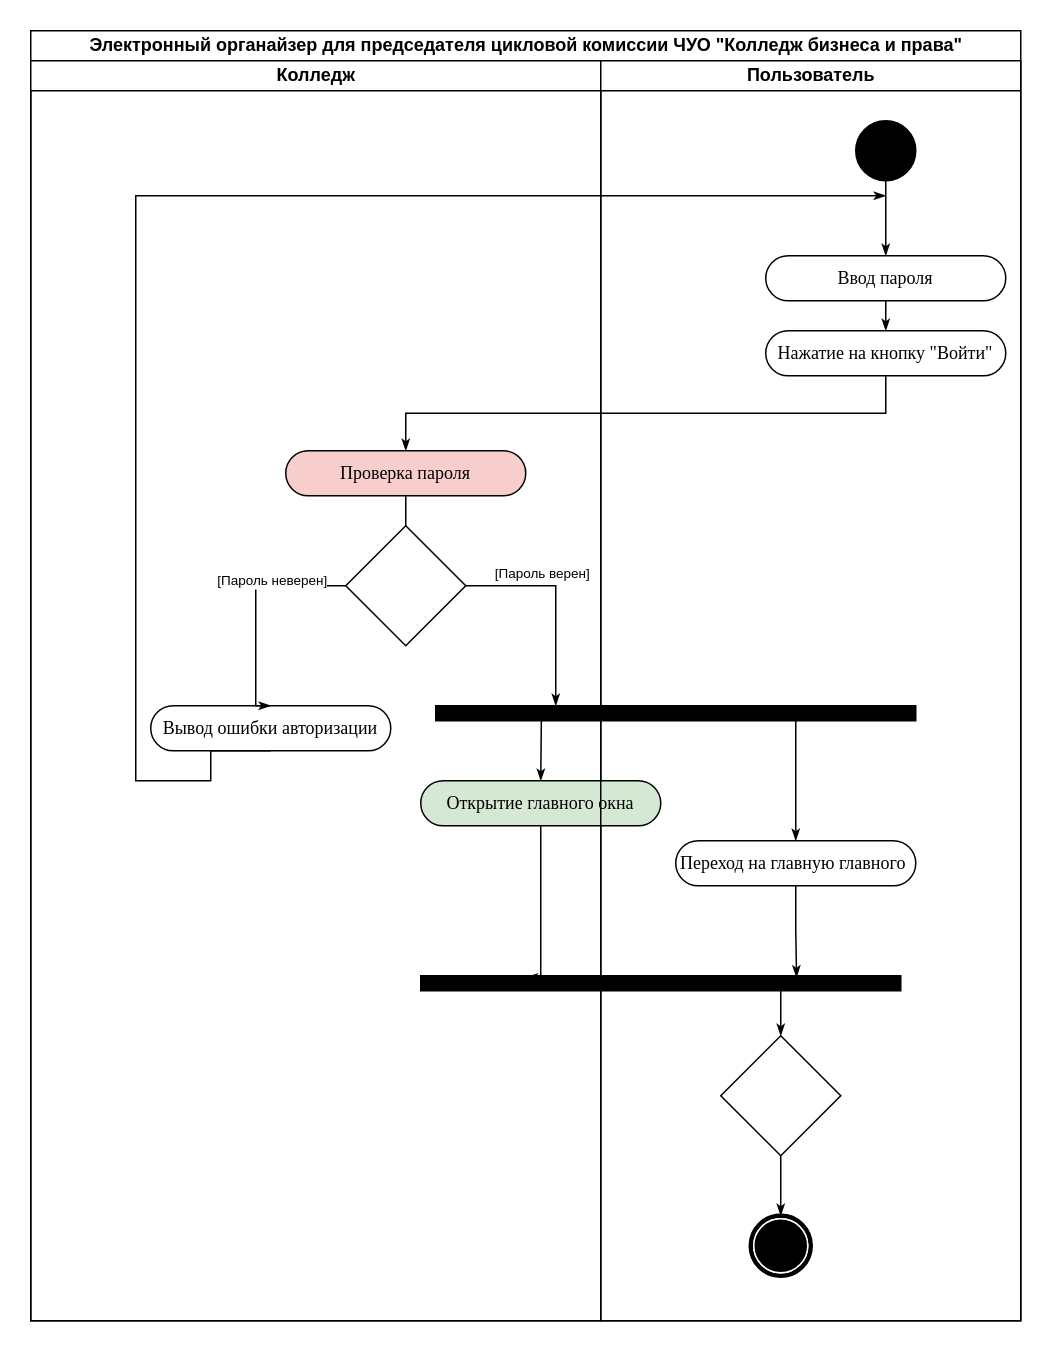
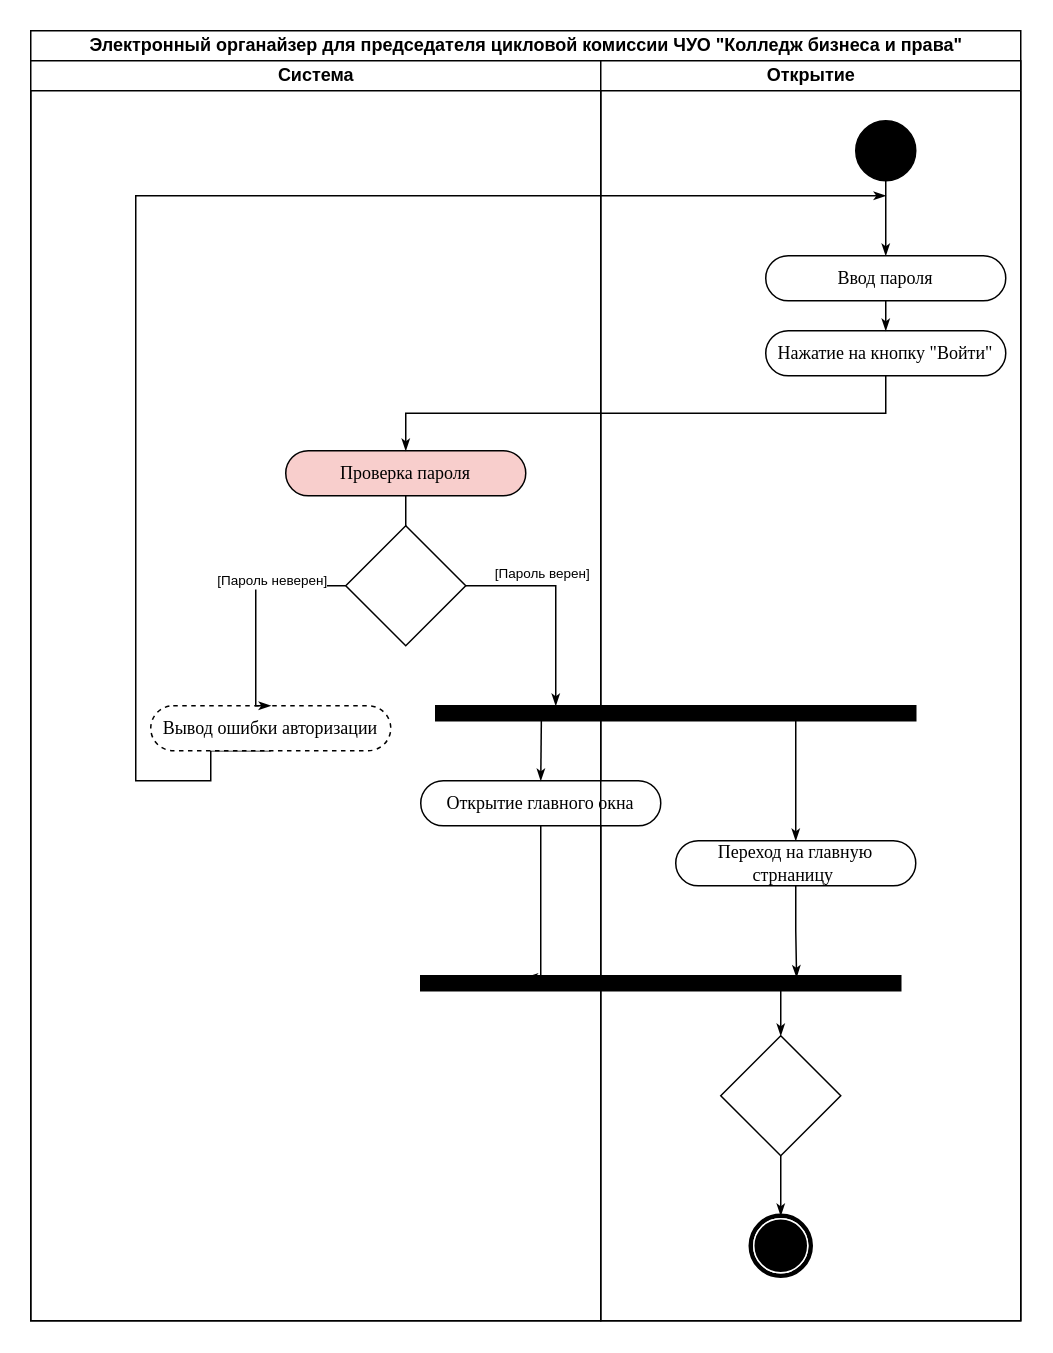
(317, 76) -> (317, 76)
(812, 76) -> (812, 76)
(271, 728) -> (271, 728)
(541, 803) -> (541, 803)
(796, 863) -> (796, 863)
